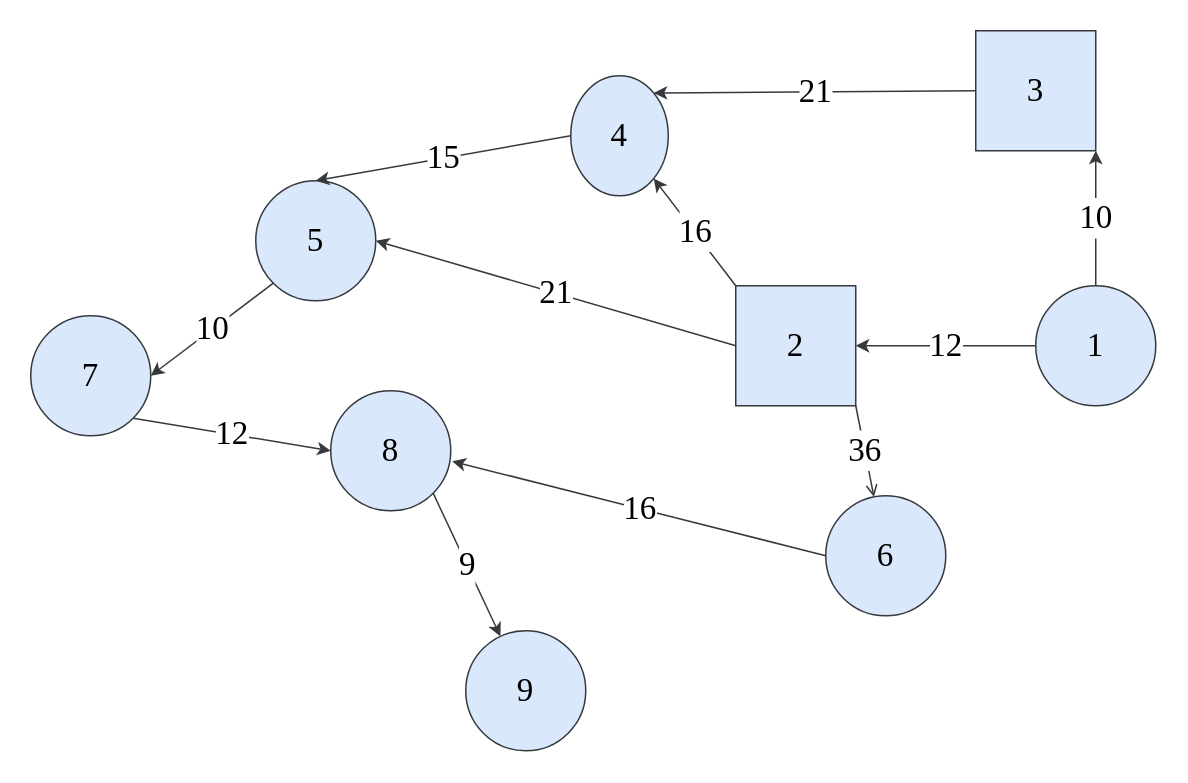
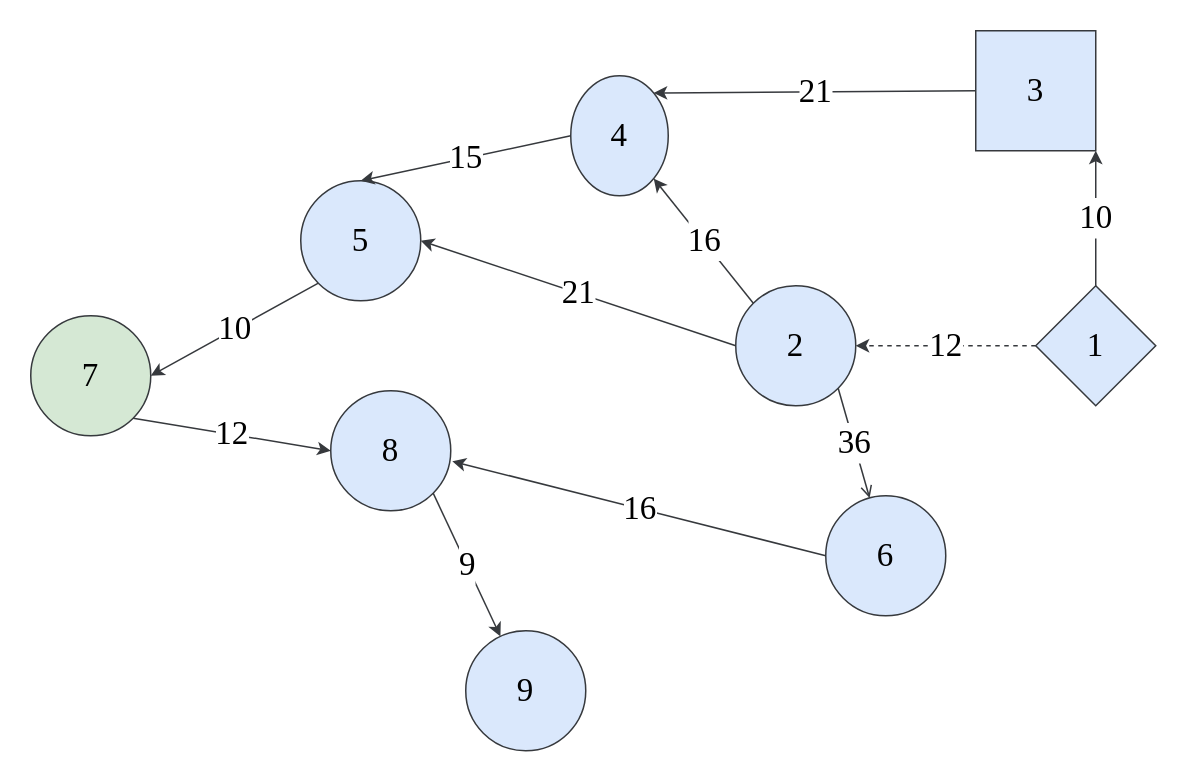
(316, 241) -> (361, 241)
(796, 346) -> (796, 346)
(999, 346) -> (999, 346)
(1096, 346) -> (1096, 346)
(91, 376) -> (91, 376)
